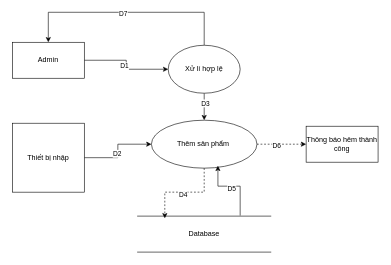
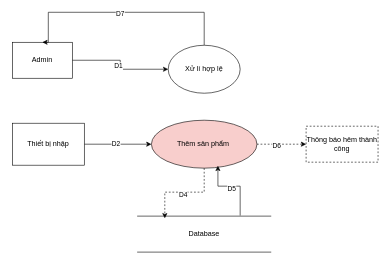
(48, 60) -> (42, 60)
(204, 107) -> none
(204, 144) -> (204, 144)
(342, 144) -> (342, 144)
(48, 158) -> (48, 144)
